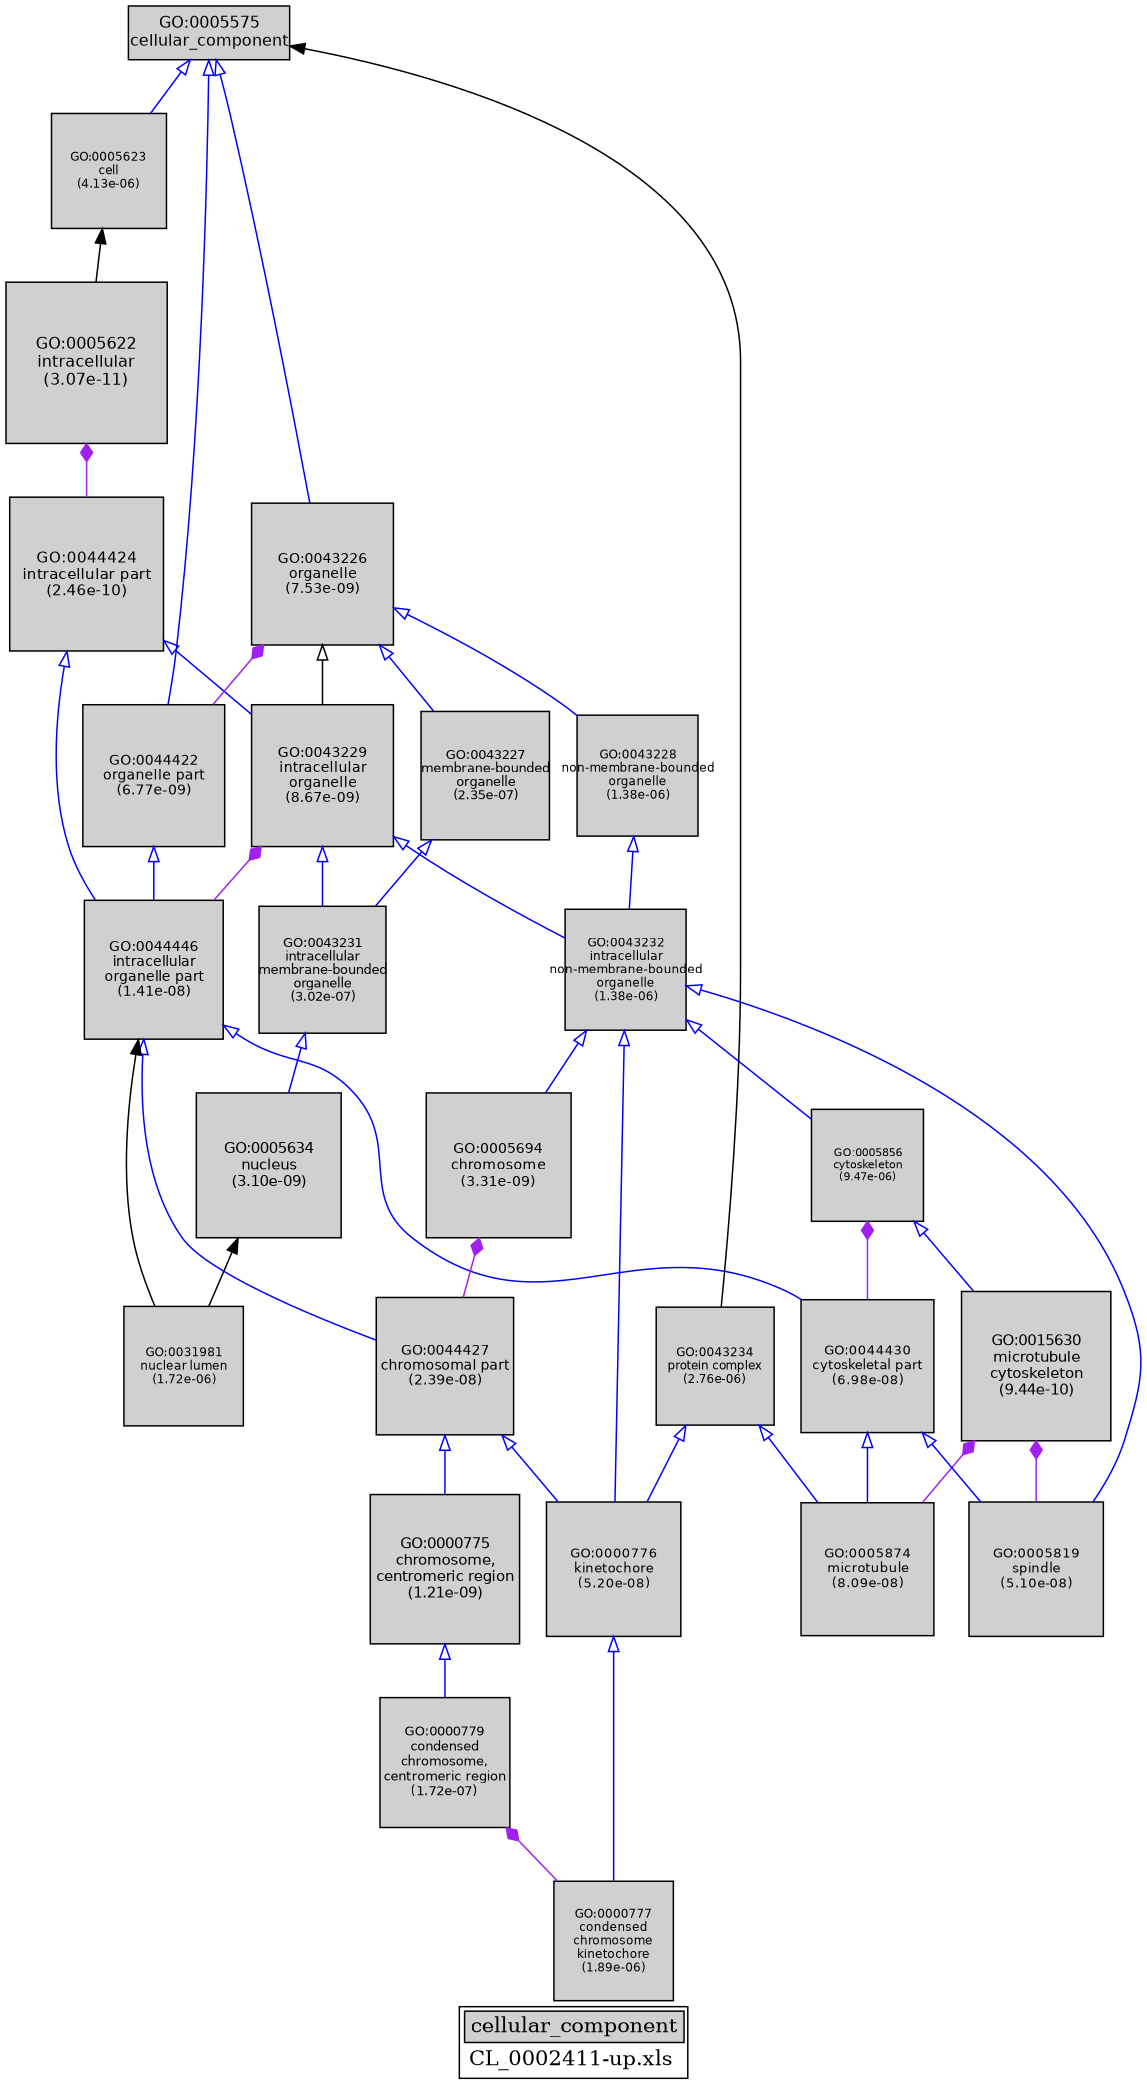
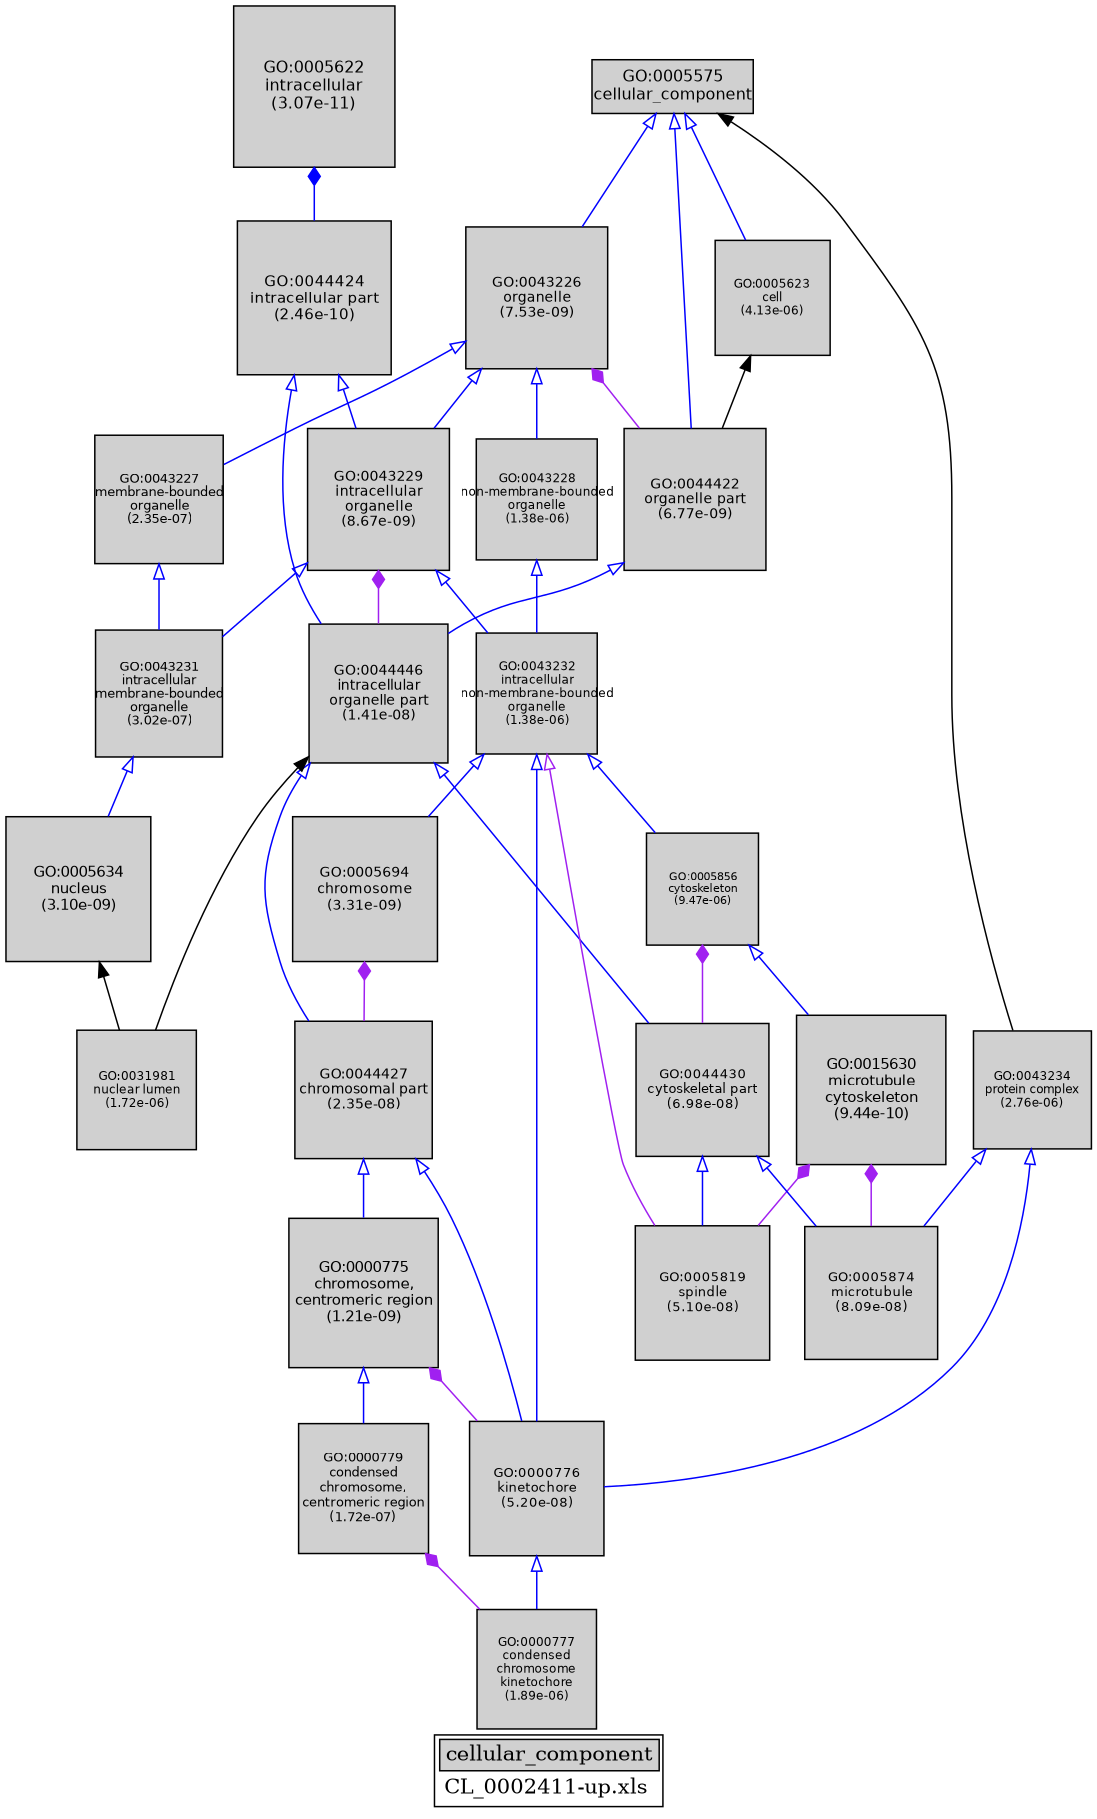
(98, 263) -> (734, 399)
(87, 479) -> (314, 203)
(322, 682) -> (453, 404)
(1034, 1164) -> (591, 1001)
(446, 1380) -> (364, 1104)
none -> (460, 1401)
